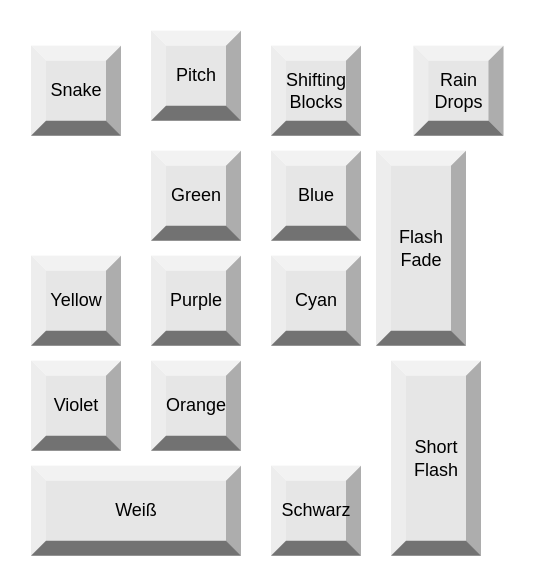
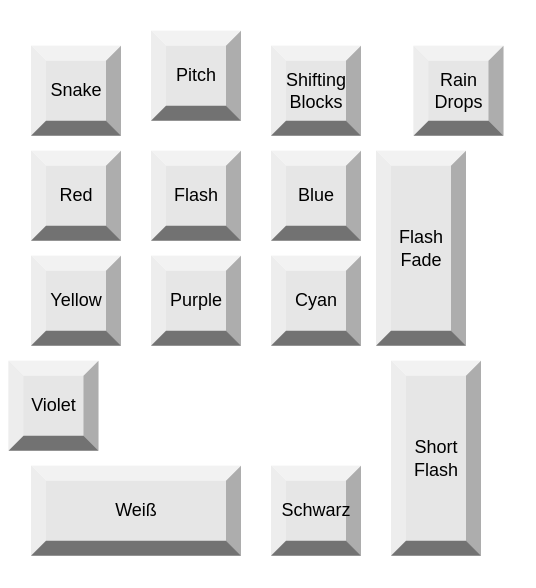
none -> (76, 196)
(197, 196) -> (197, 196)
(76, 406) -> (53, 406)
(196, 406) -> none
